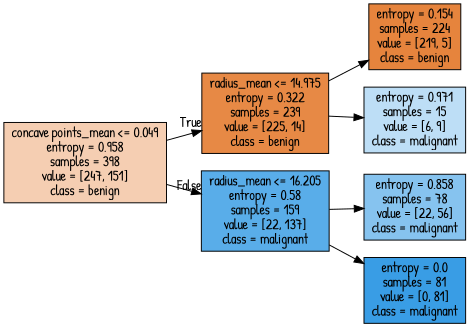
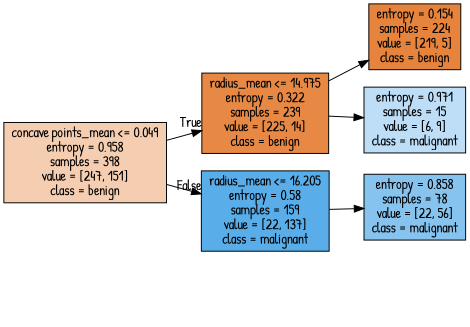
(415, 290) -> none
